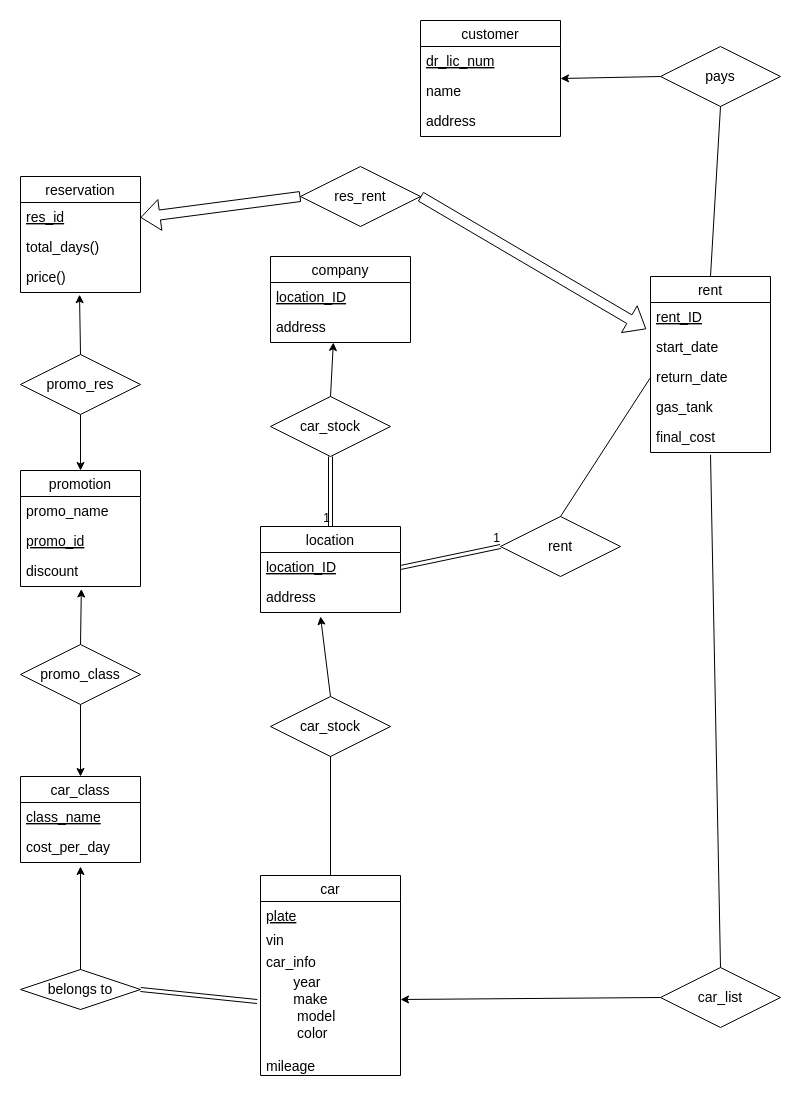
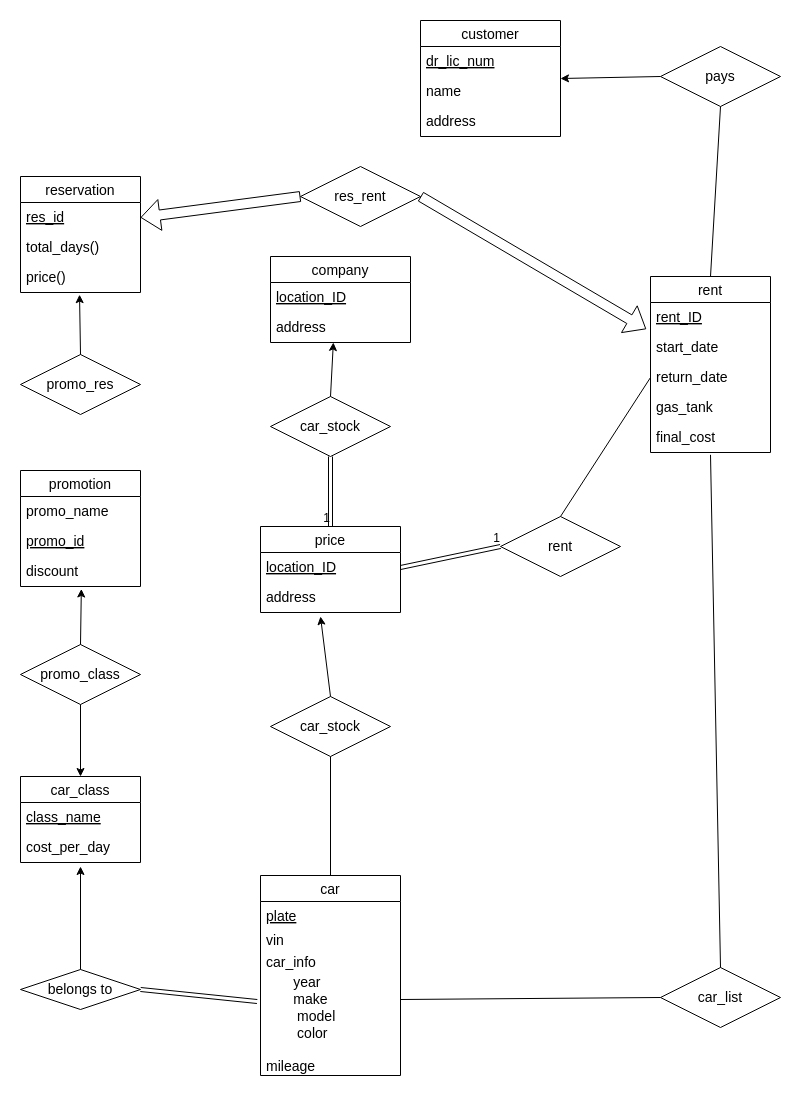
(81, 439) -> none
(330, 540) -> (330, 540)
(408, 999) -> (406, 999)
